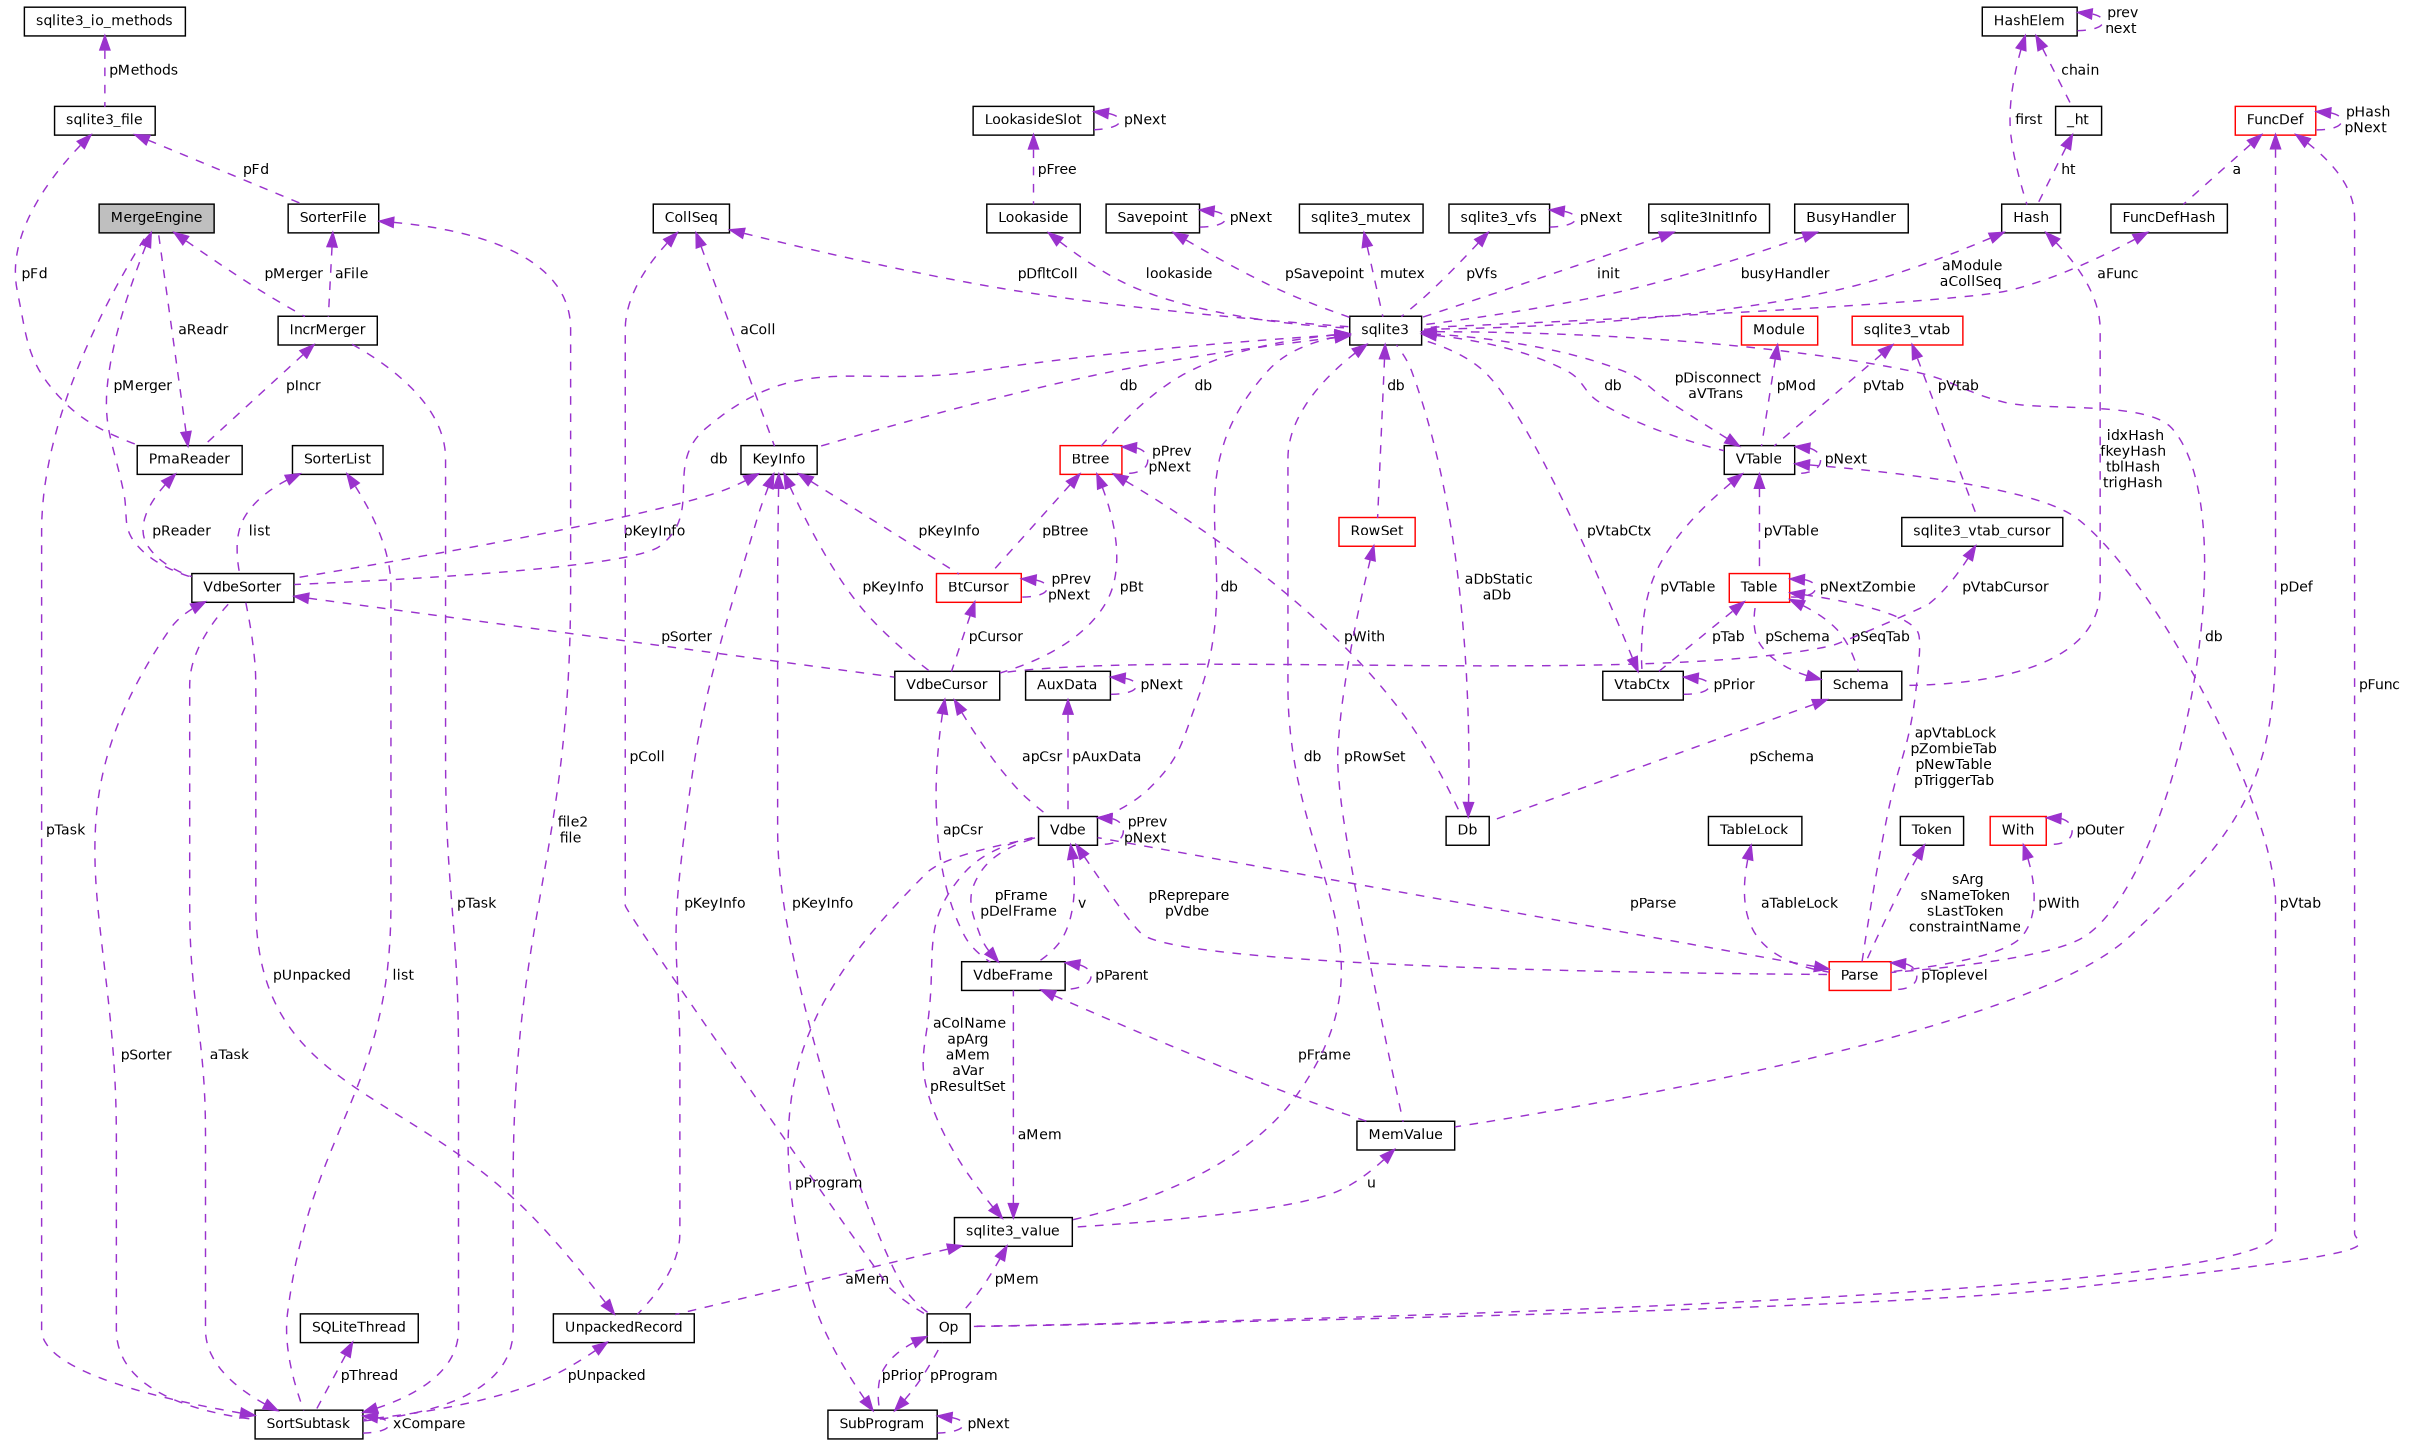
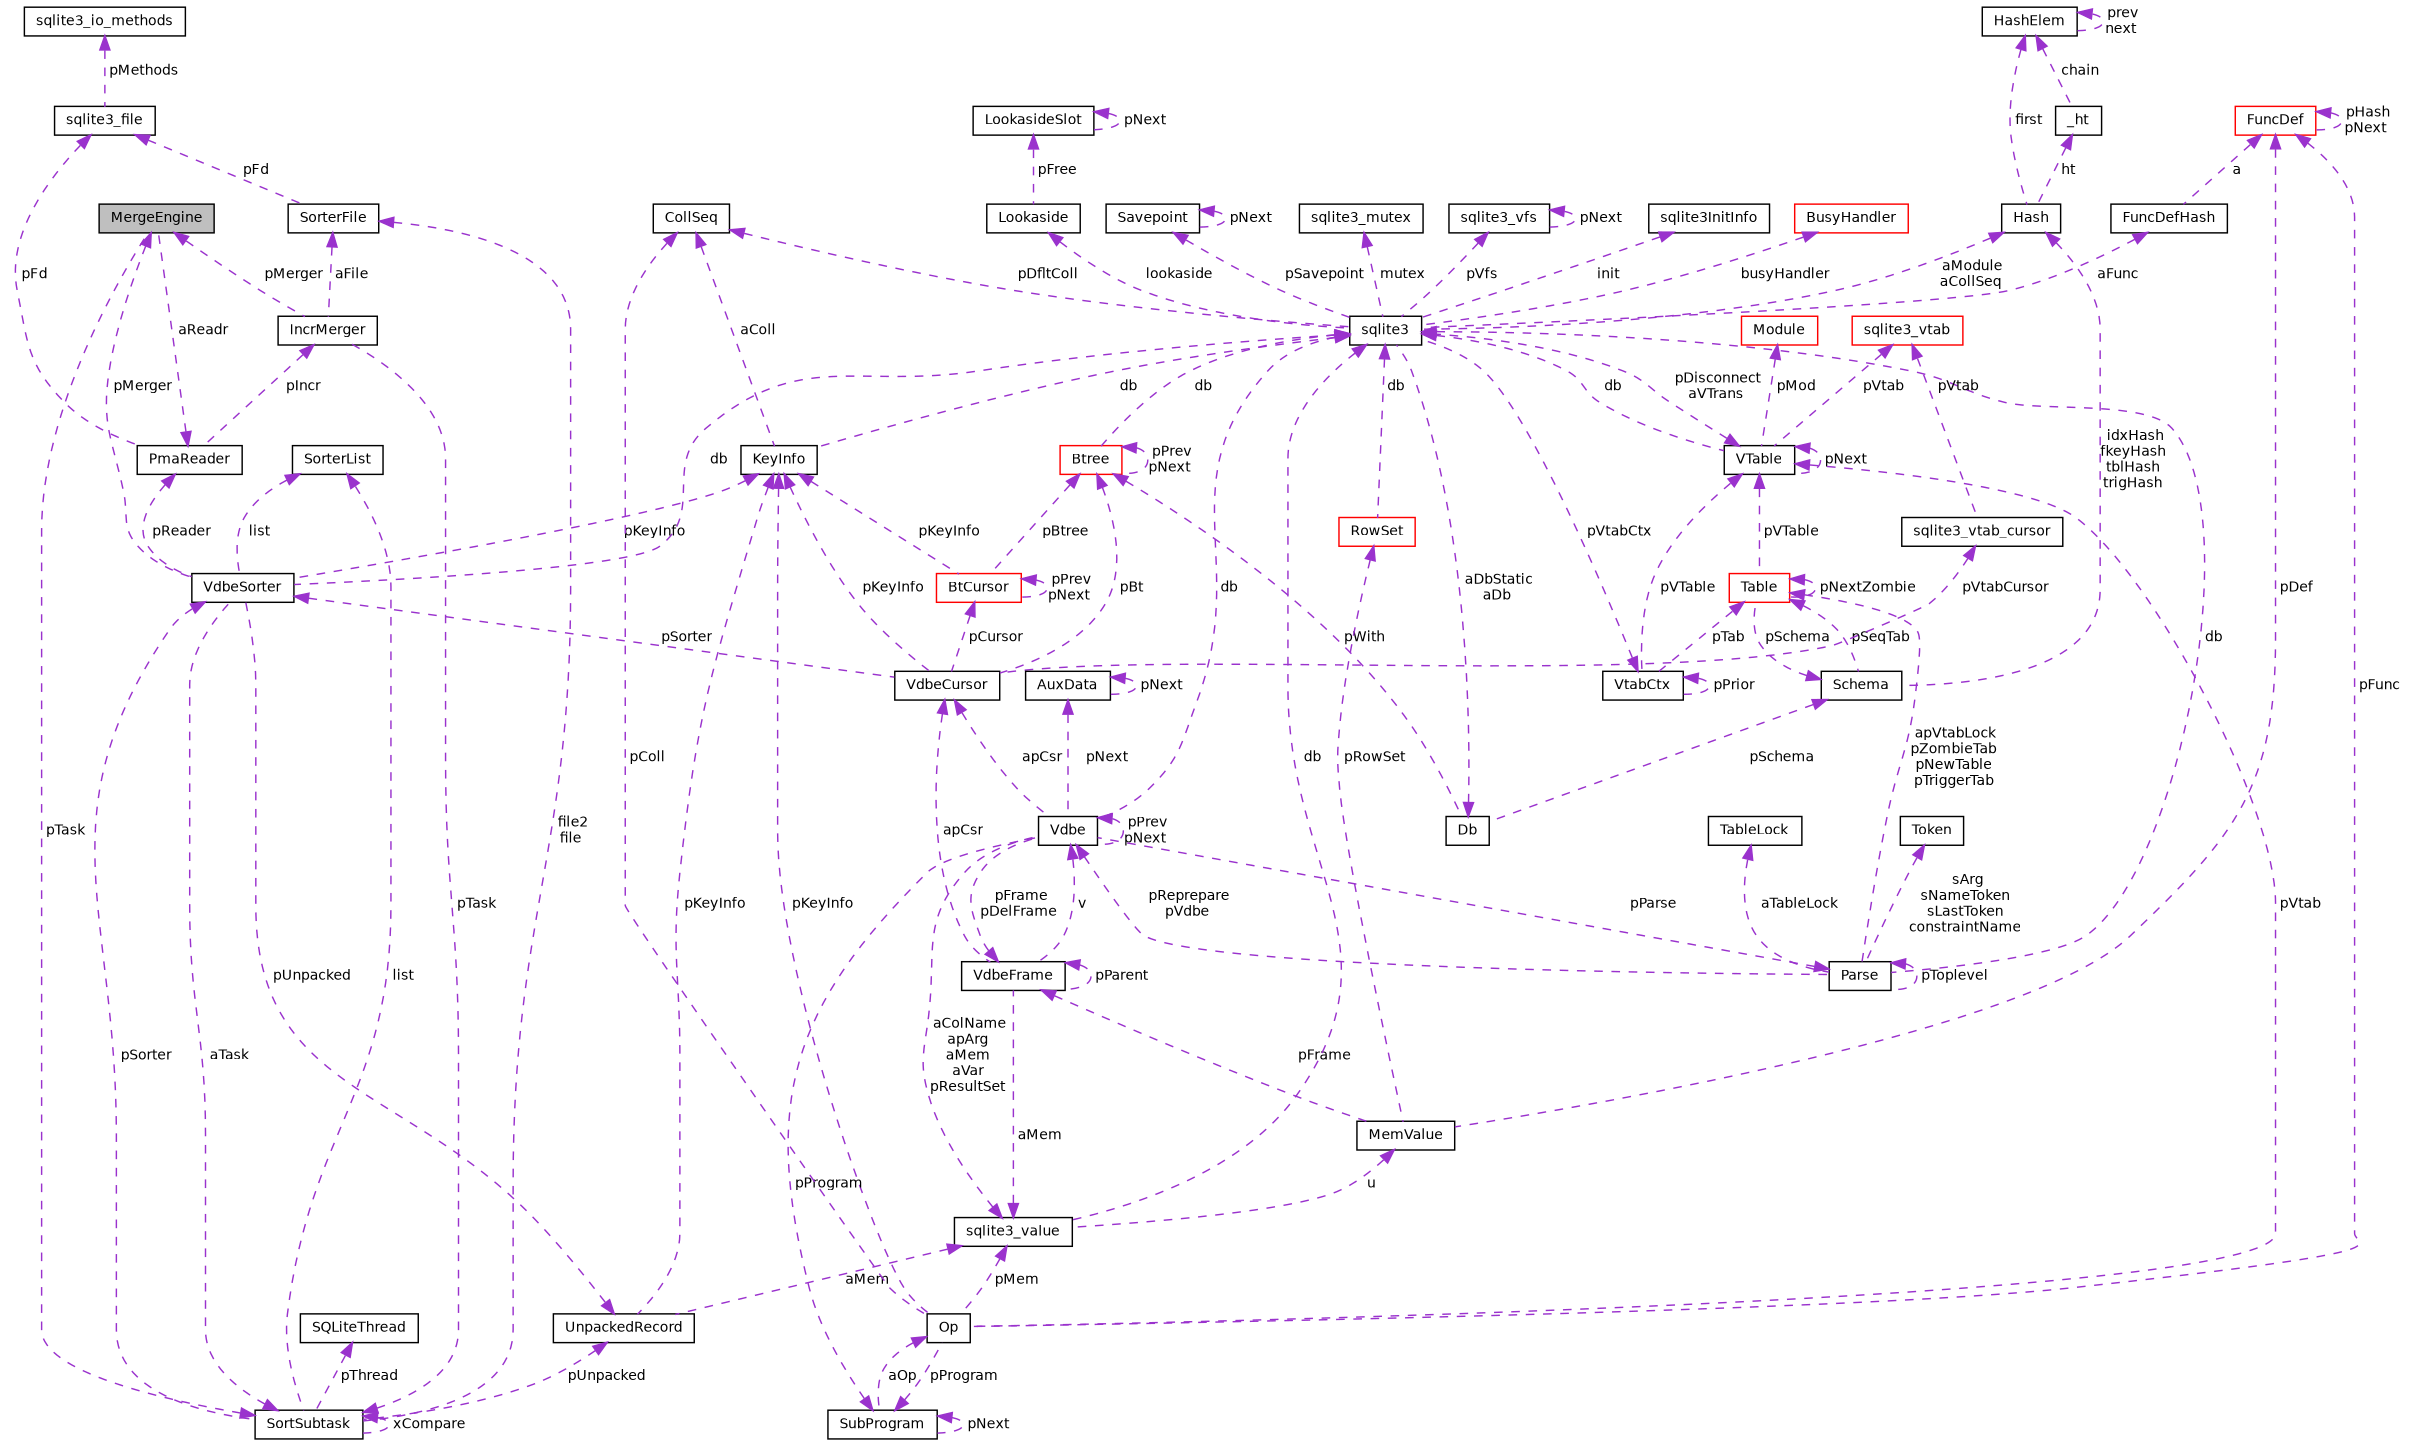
(1852, 218) -> (1852, 218)
(1105, 758) -> (1105, 758)
(2018, 831) -> none
(1860, 976) -> (1860, 976)
(901, 1376) -> (901, 1376)
